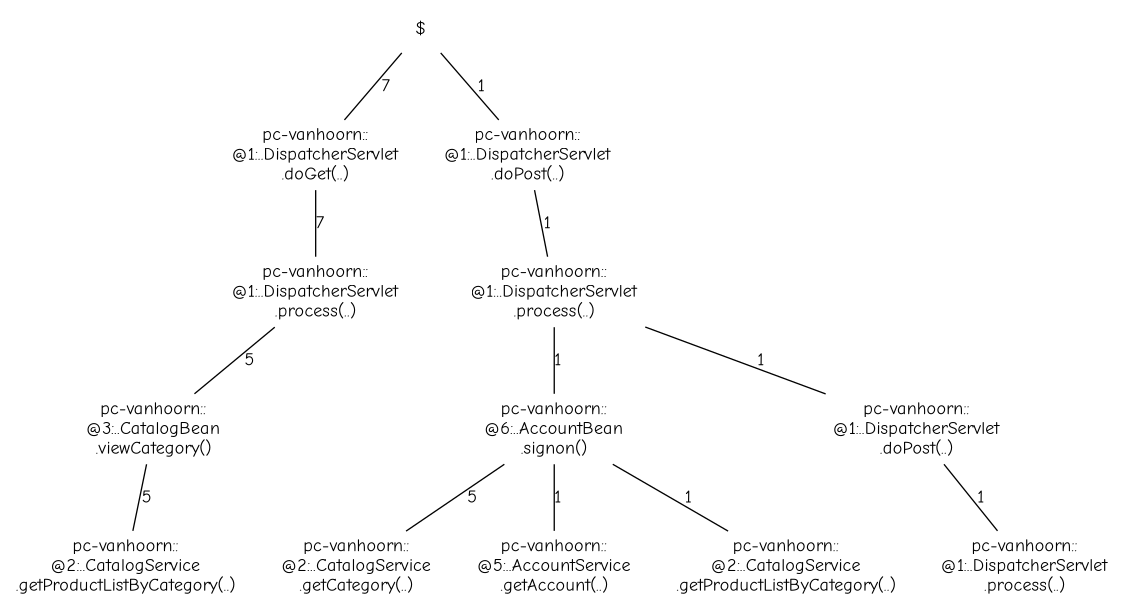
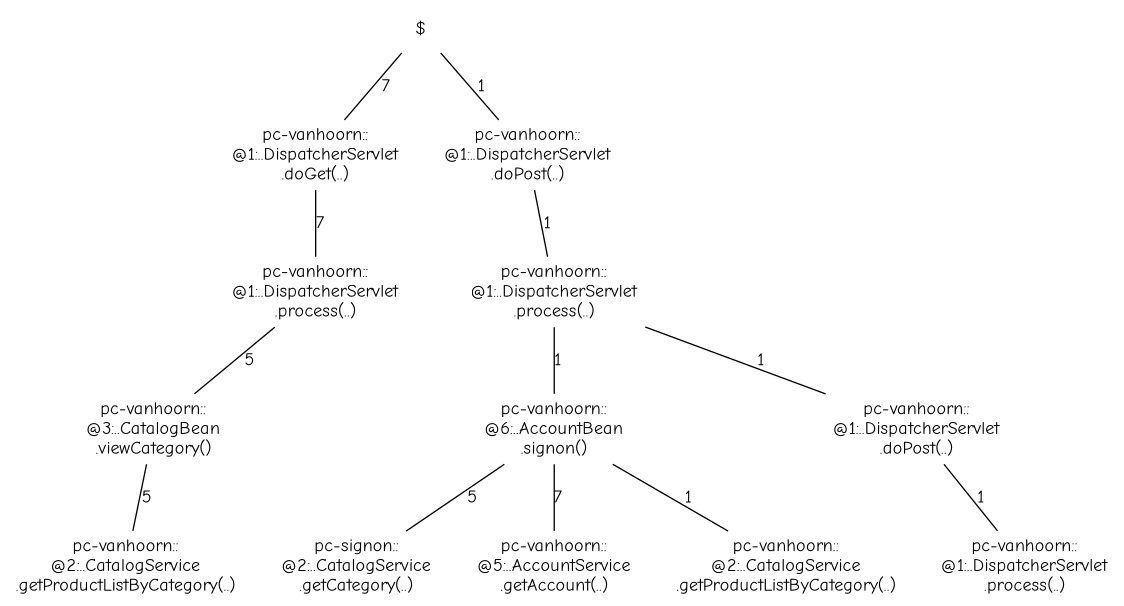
(558, 498) -> (558, 498)
(357, 566) -> (357, 566)
